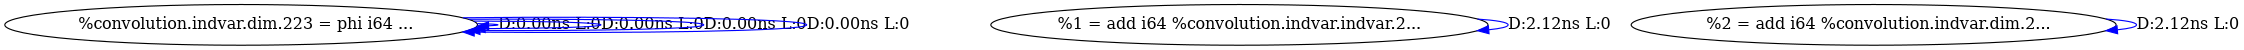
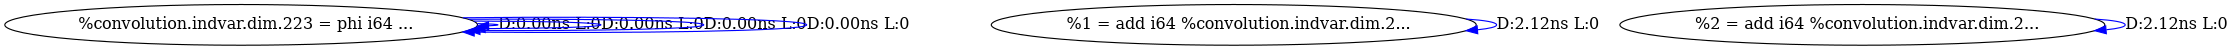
(1239, 25) -> (1234, 25)
